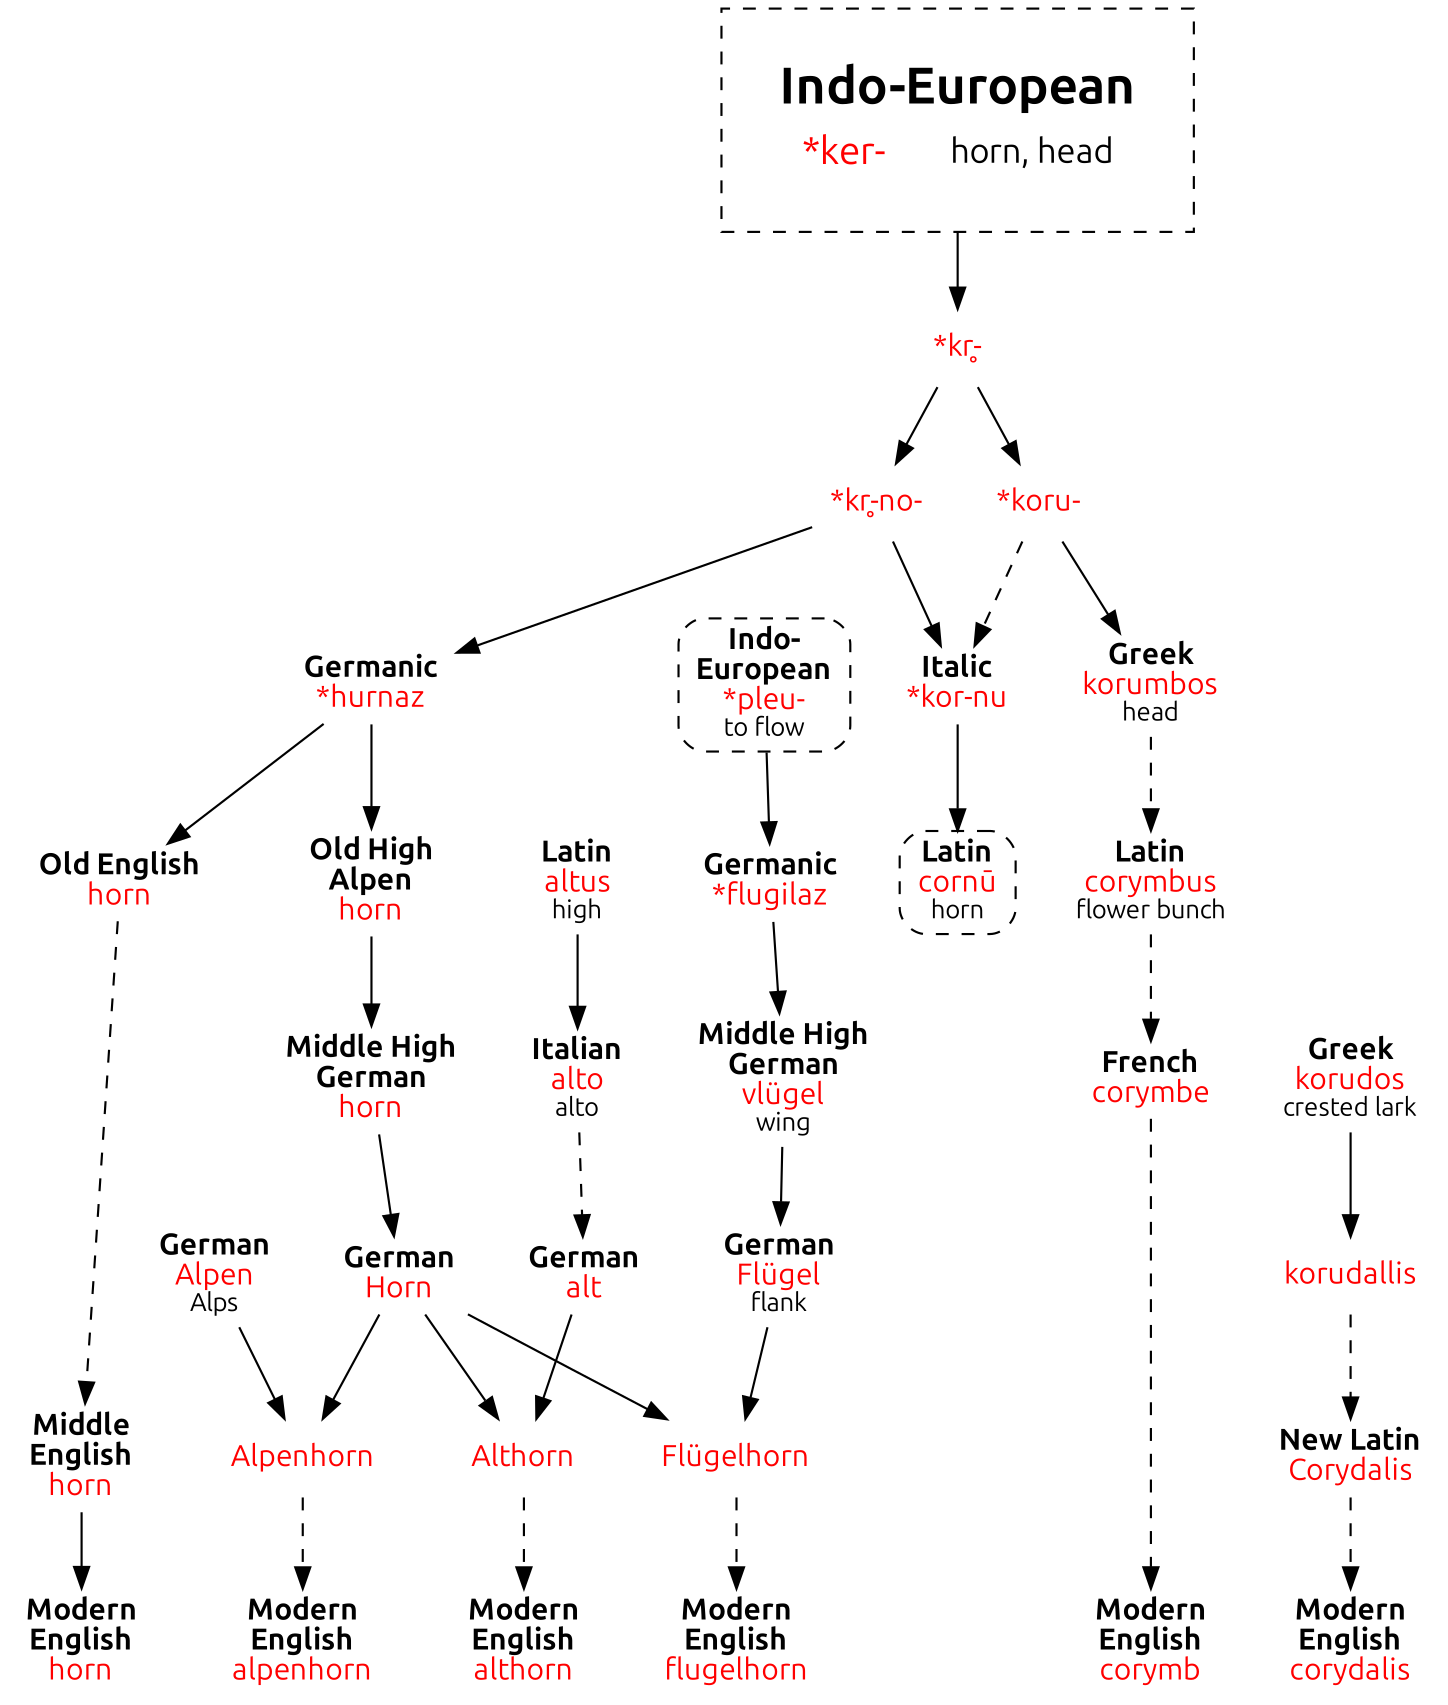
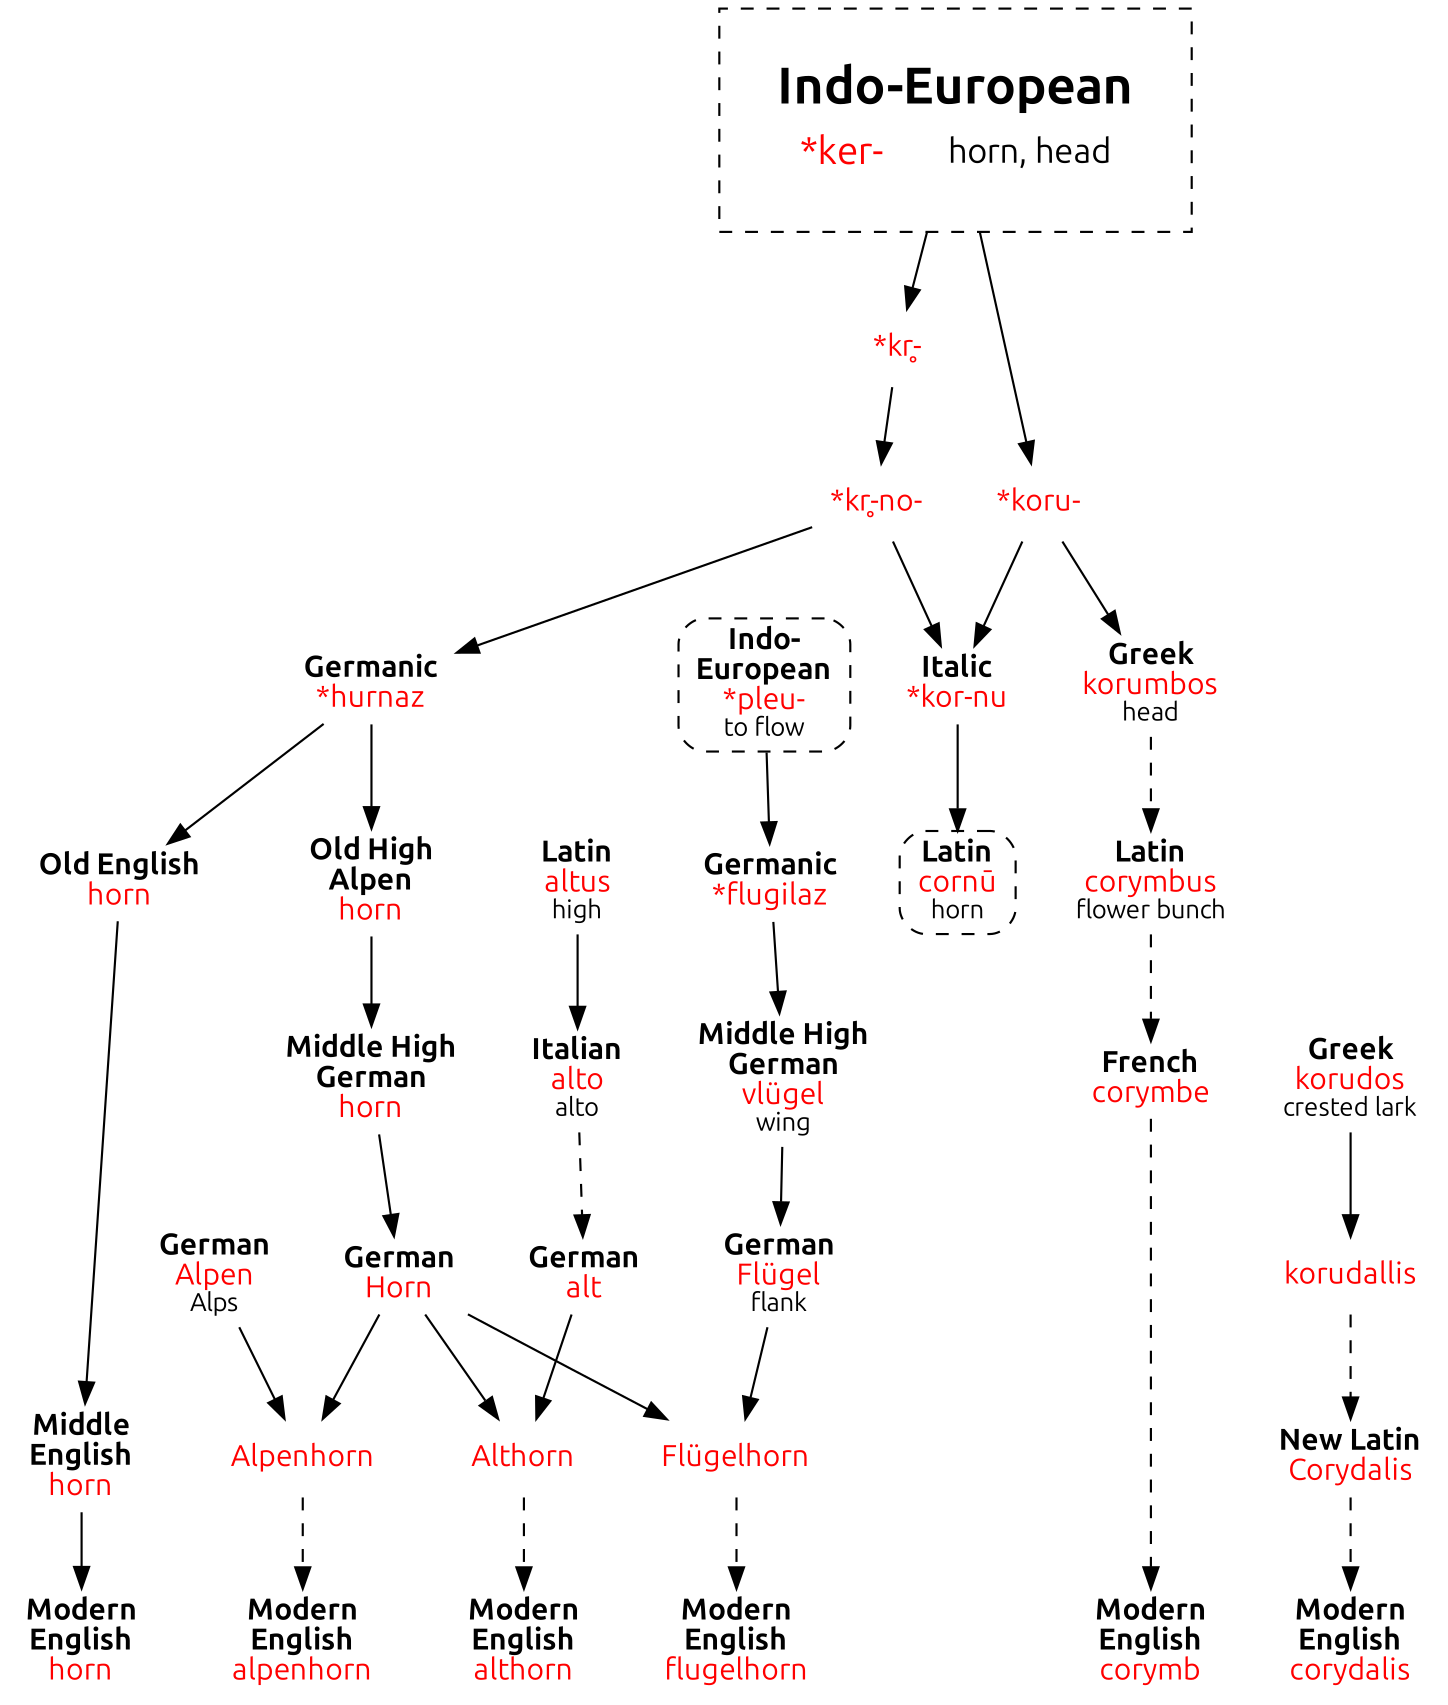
(993, 416) -> (1003, 337)
(1003, 584) -> (1003, 584)
(102, 1152) -> (102, 1152)
